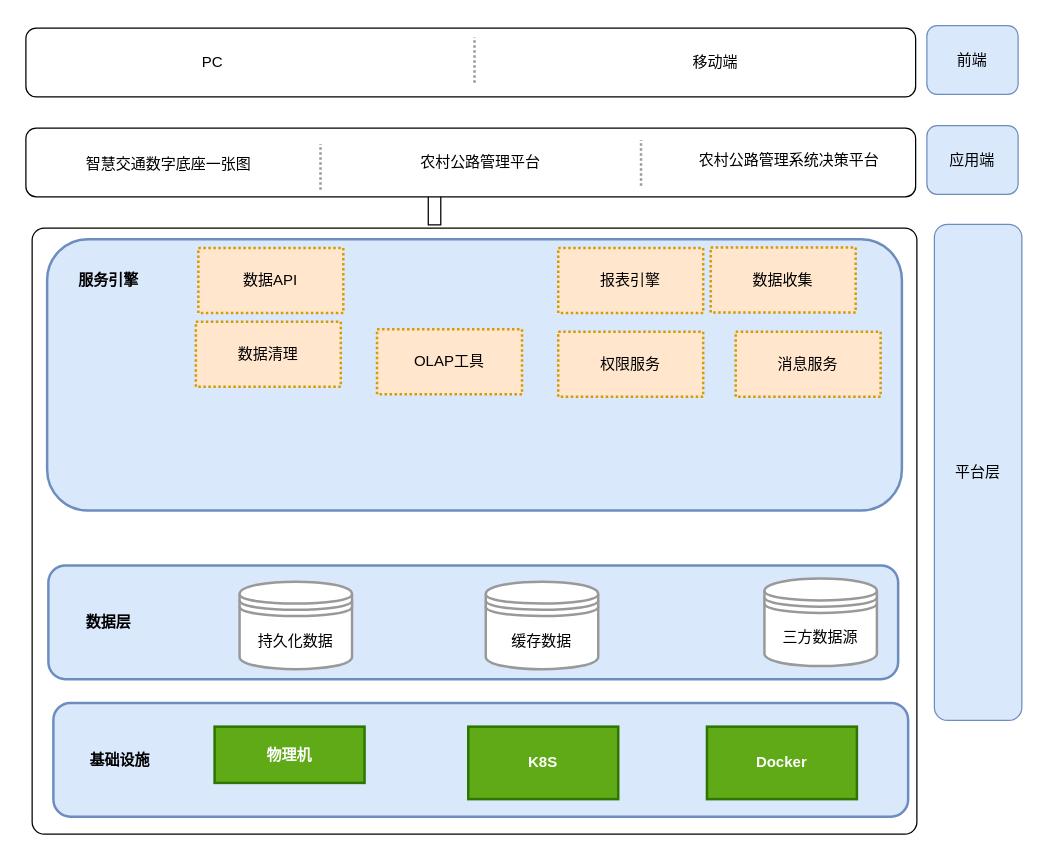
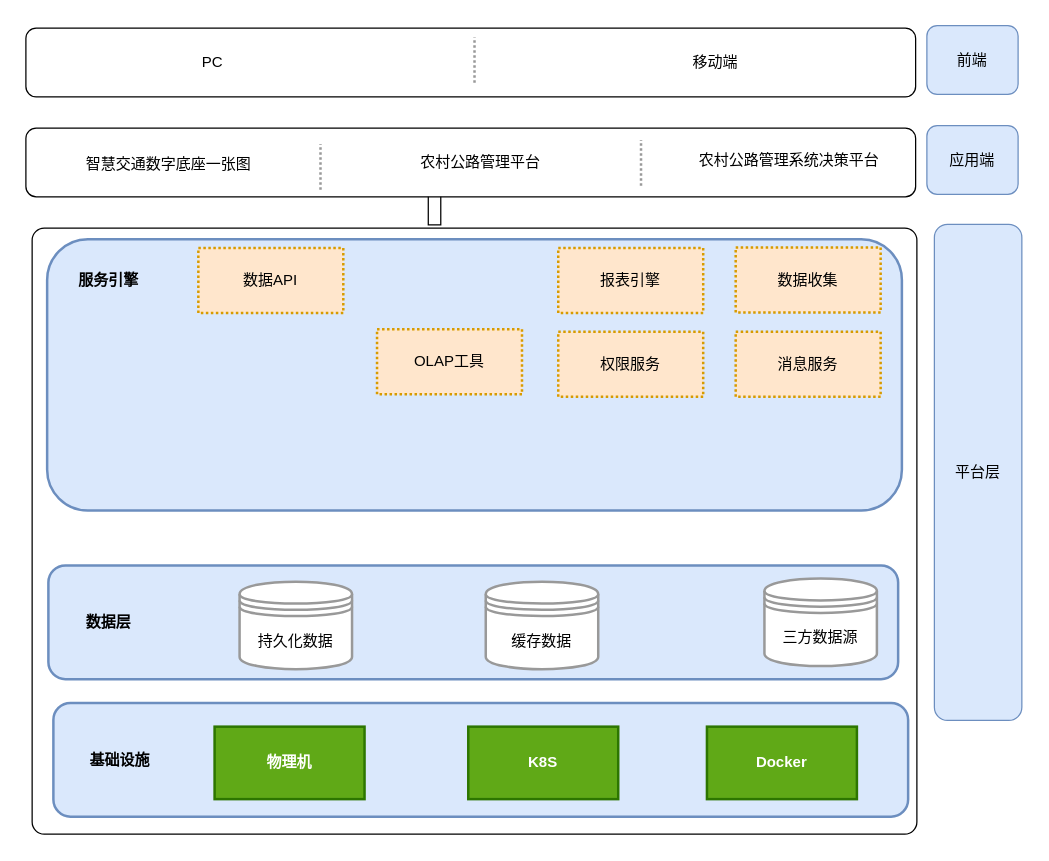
(783, 280) -> (808, 280)
(268, 354) -> none
(289, 755) -> (289, 763)
